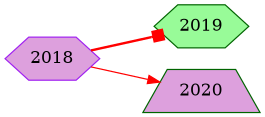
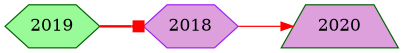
(121, 44) -> (116, 26)
